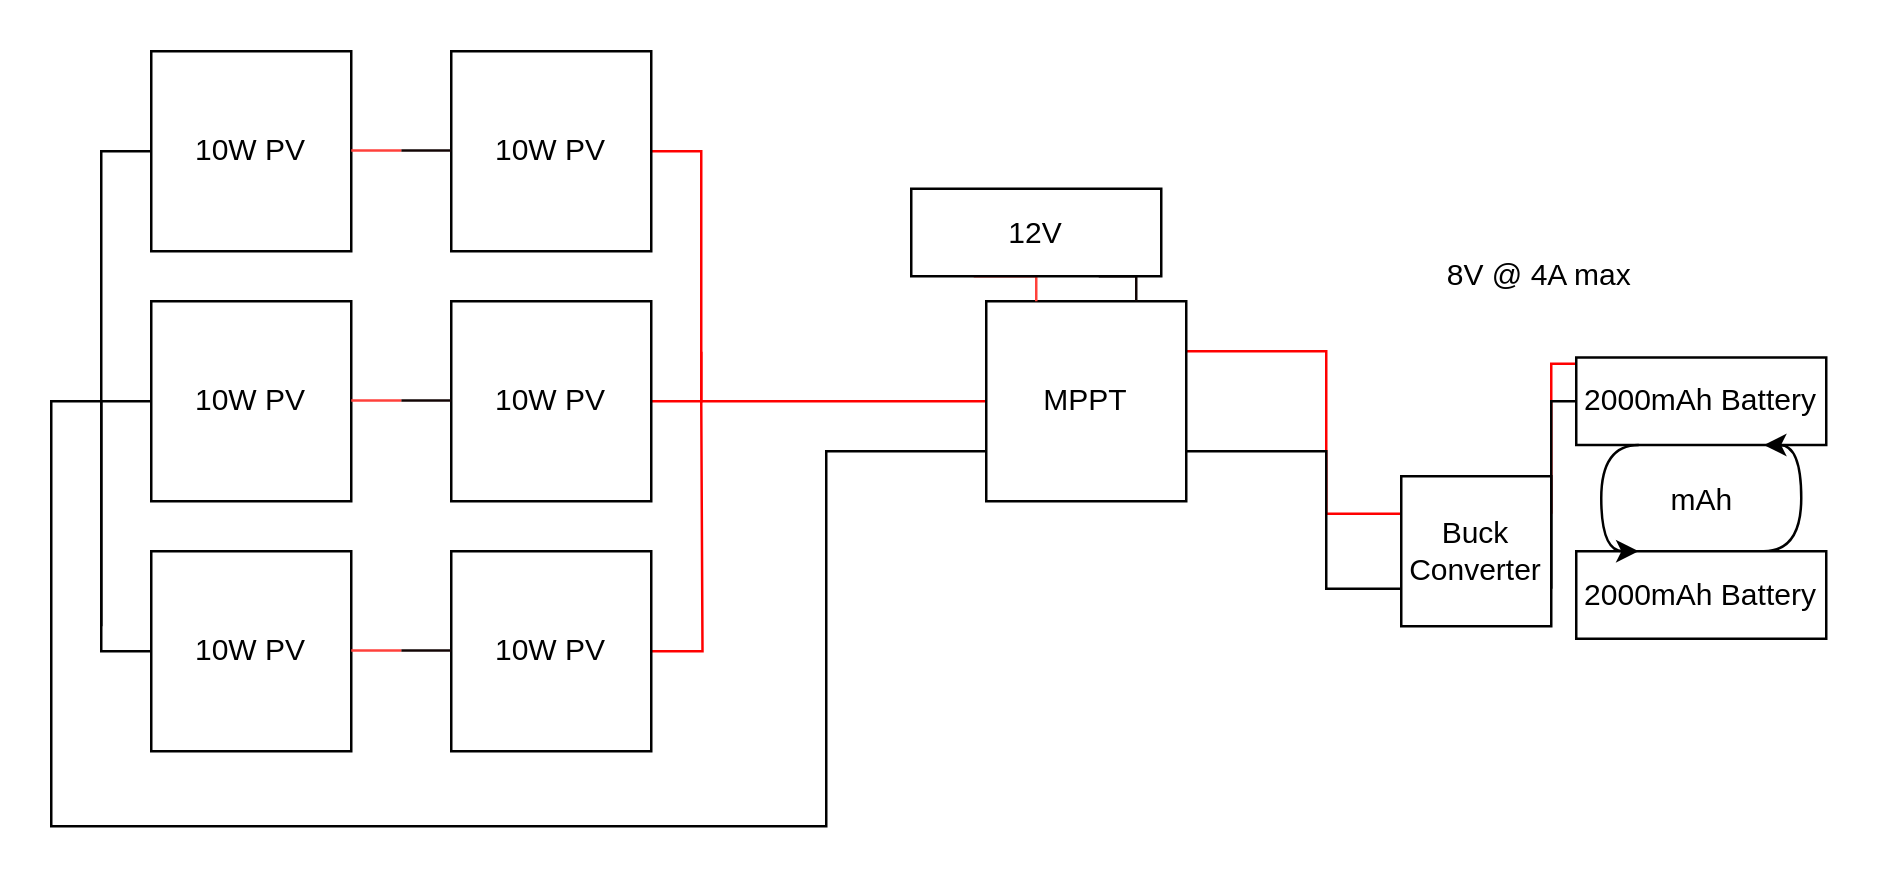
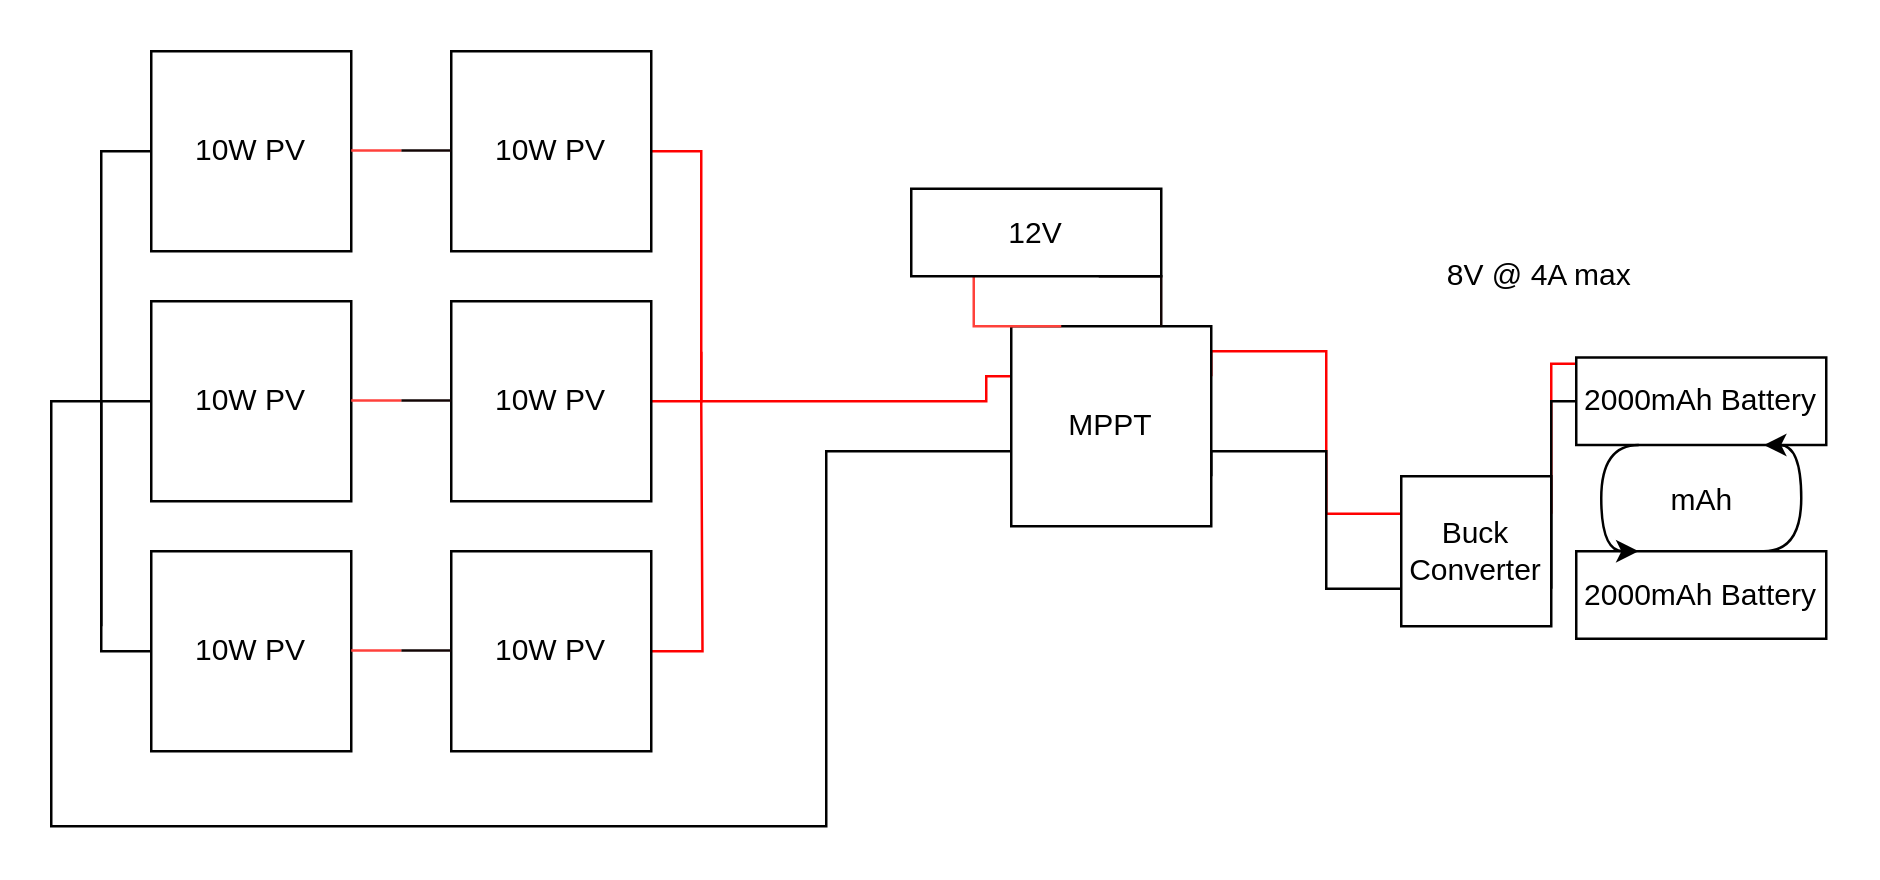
(1086, 401) -> (1111, 426)
